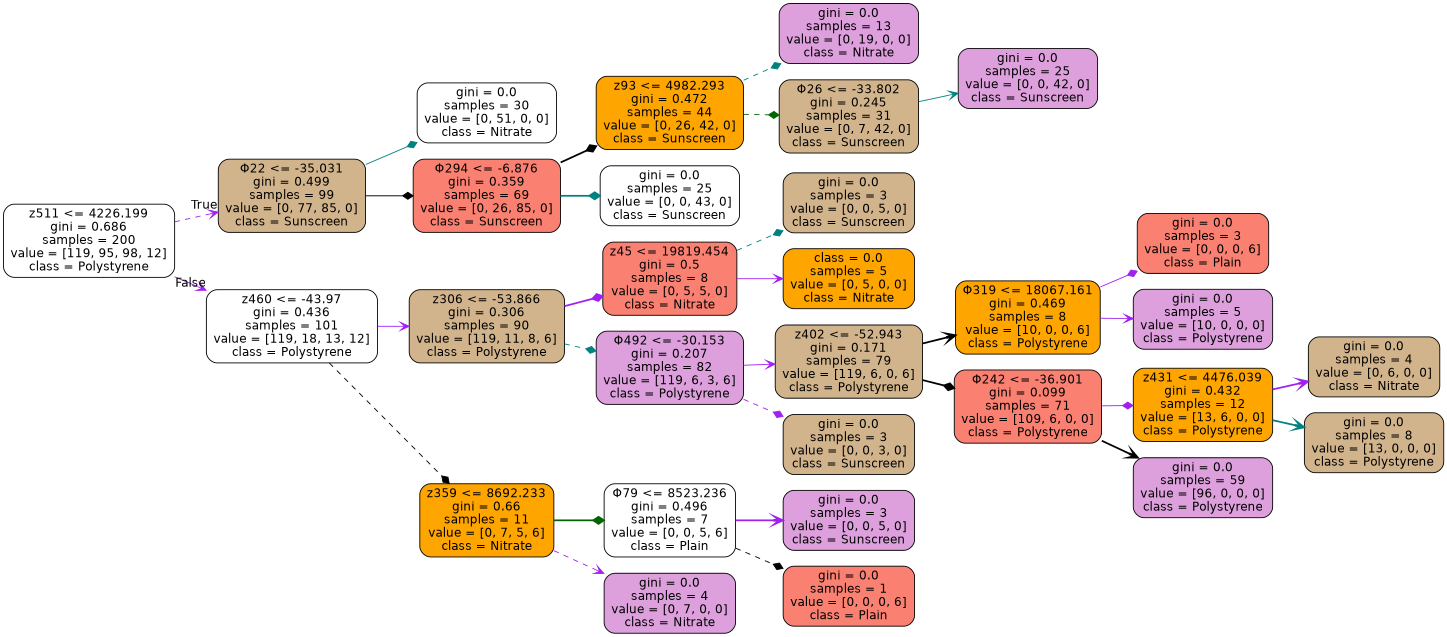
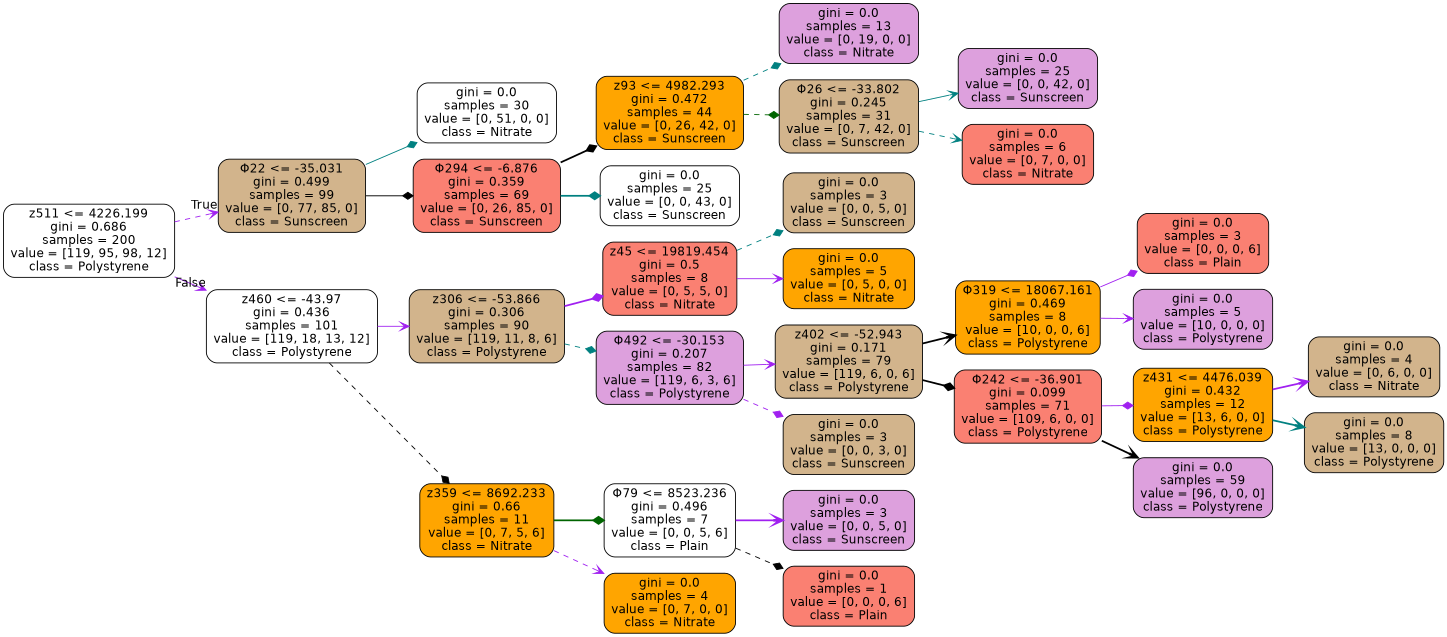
none -> (1028, 154)
(849, 279) -> (849, 279)
(670, 603) -> (670, 603)
